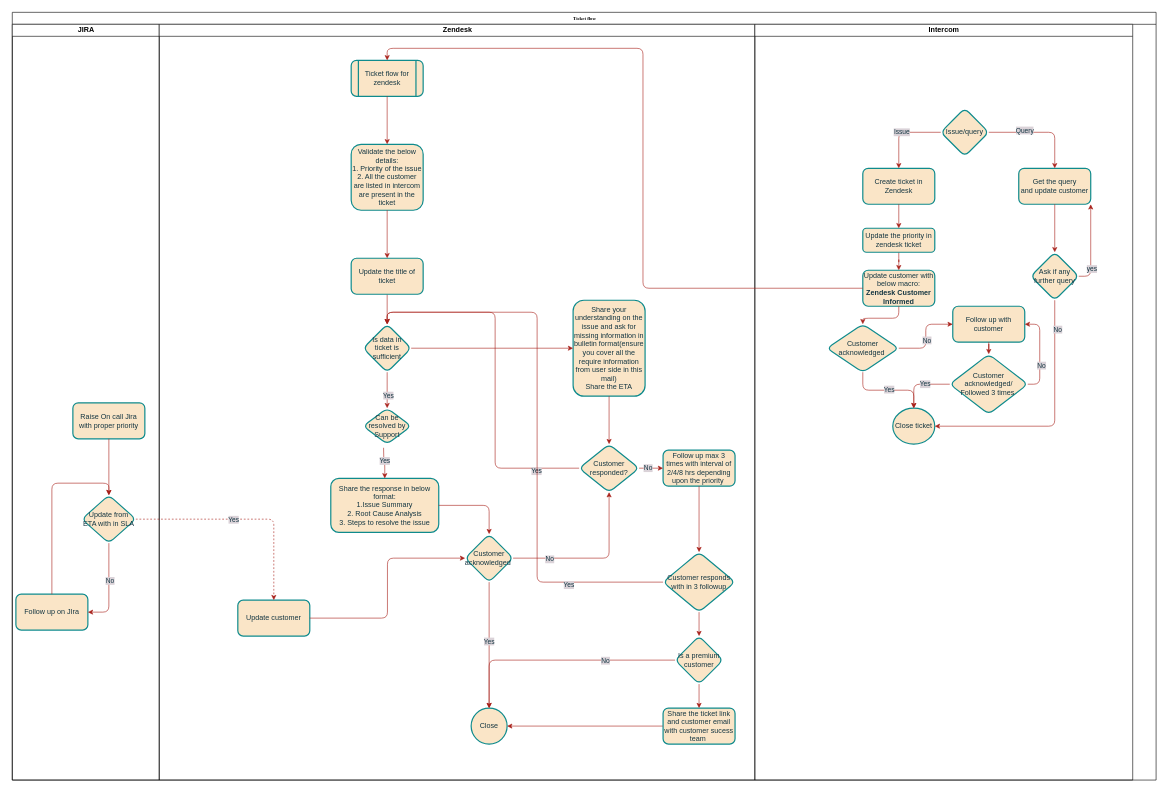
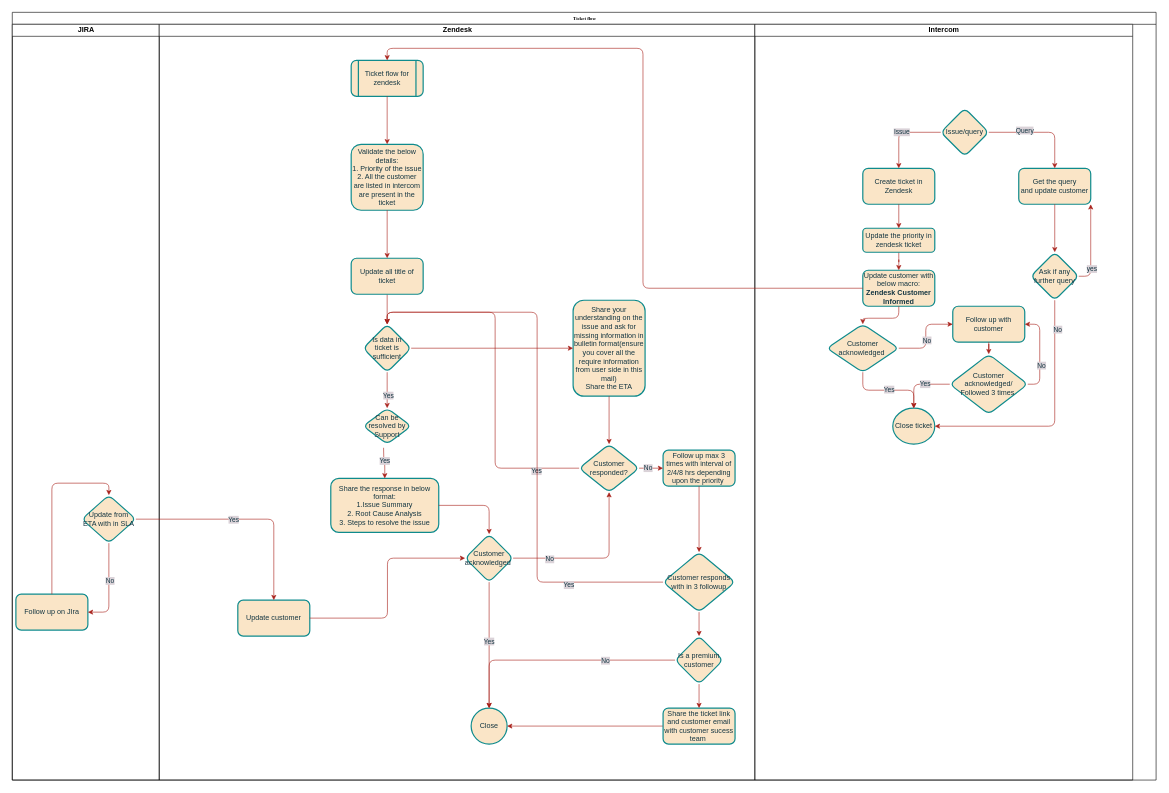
(387, 276) -> (387, 276)
(109, 421) -> none
(109, 440) -> none
(274, 540) -> (274, 540)
